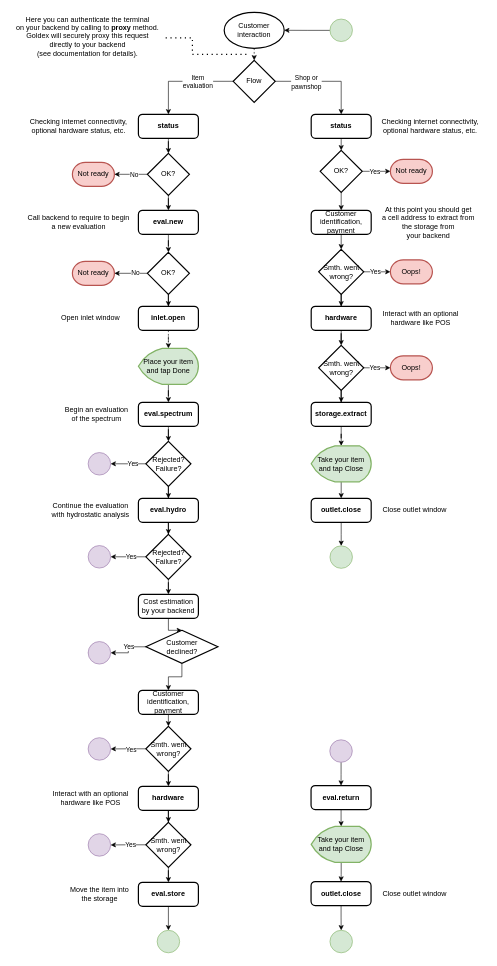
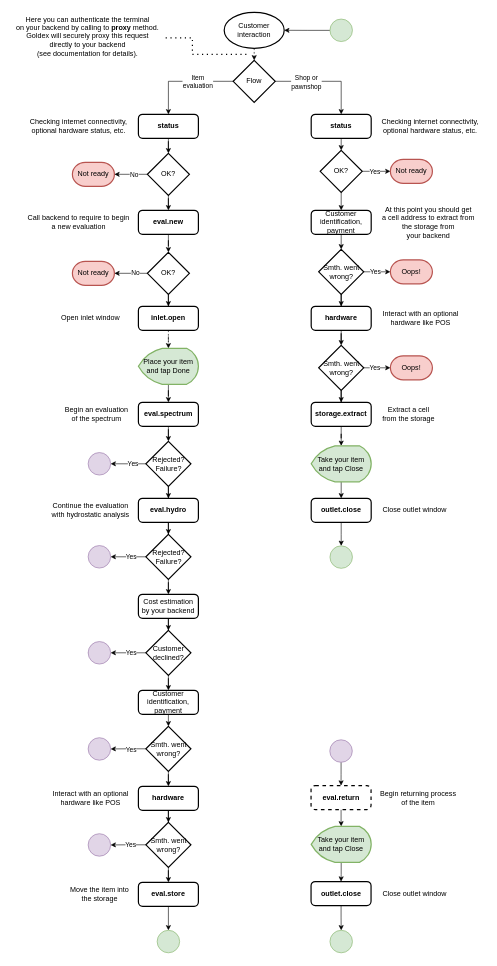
none -> (408, 414)
(182, 647) -> (168, 653)
(341, 798) -> (341, 798)
none -> (418, 798)
